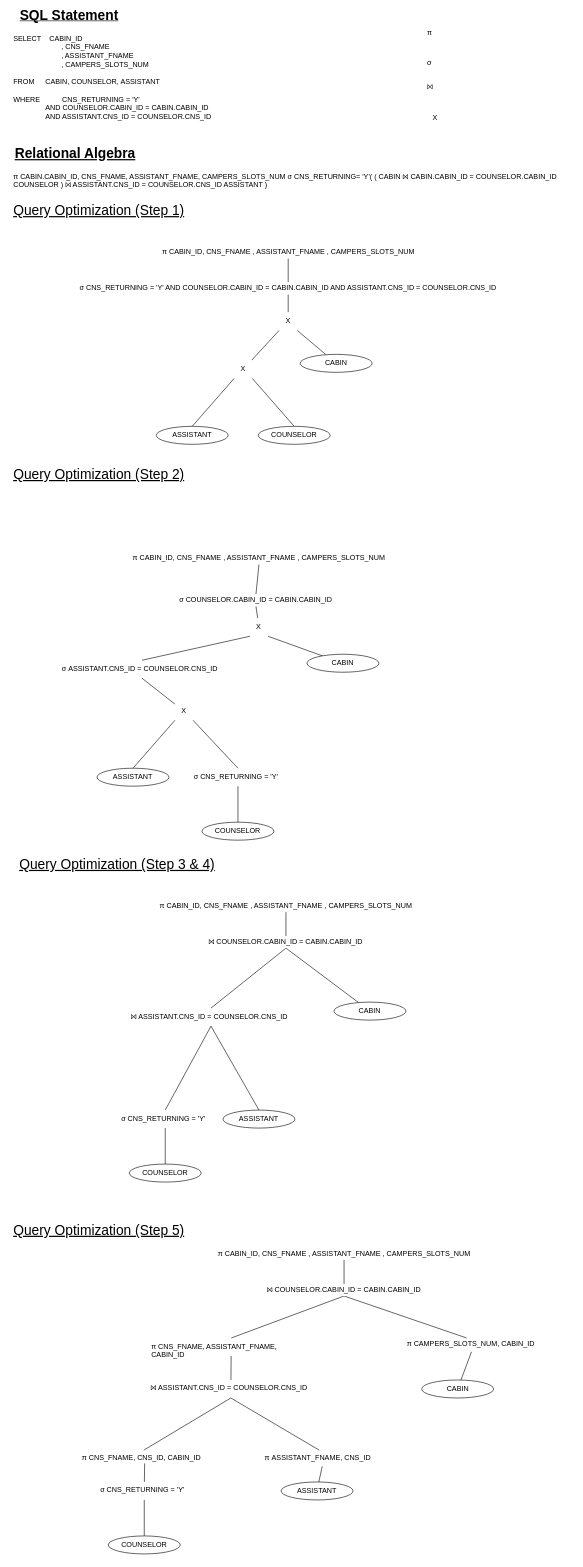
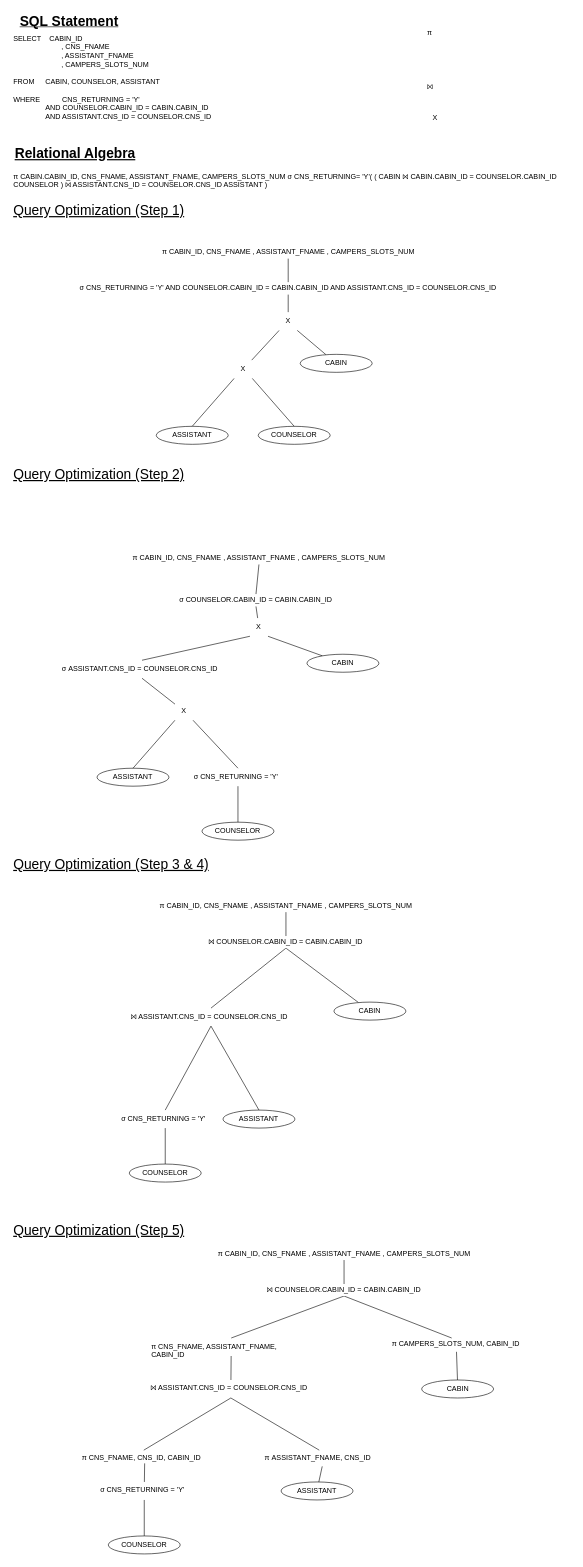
(69, 15) -> (69, 21)
(435, 63) -> none
(120, 864) -> (114, 864)
(471, 1344) -> (456, 1344)
